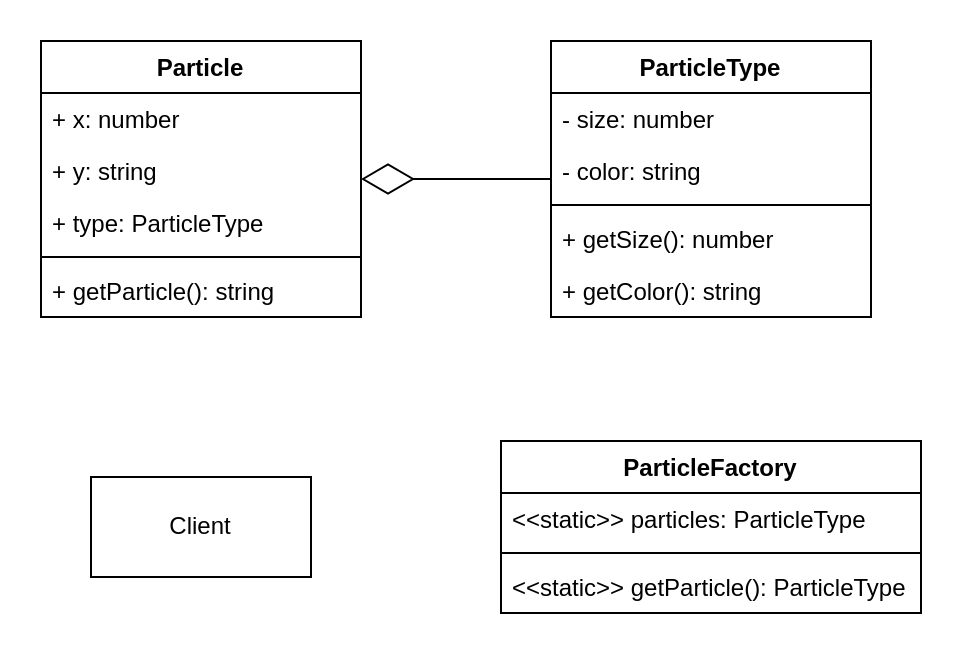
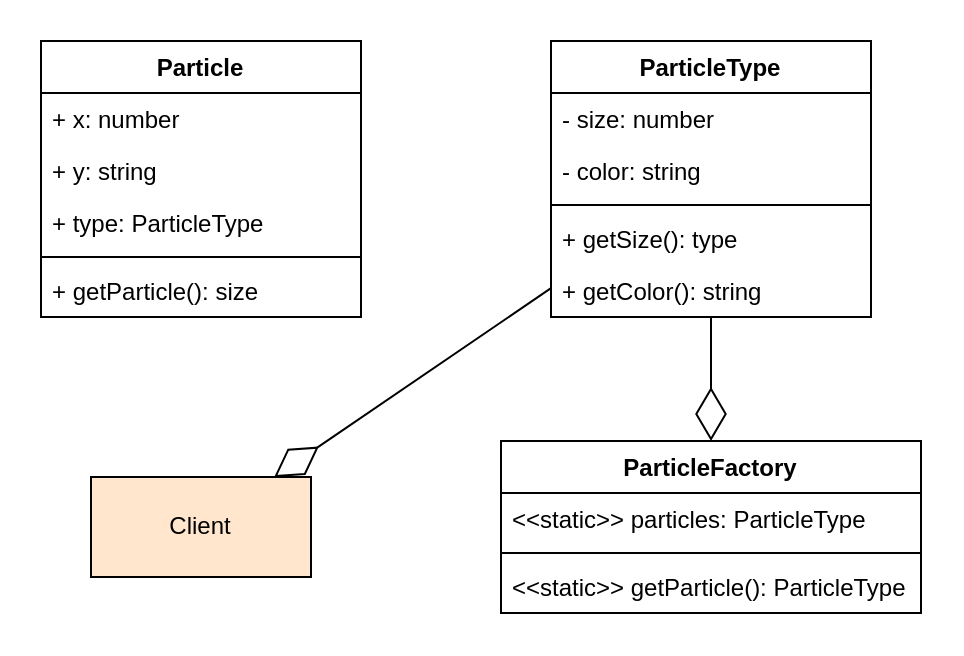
(481, 179) -> (433, 369)
(678, 241) -> (665, 241)
(189, 293) -> (175, 293)
none -> (711, 355)
(201, 527) -> (201, 527)
